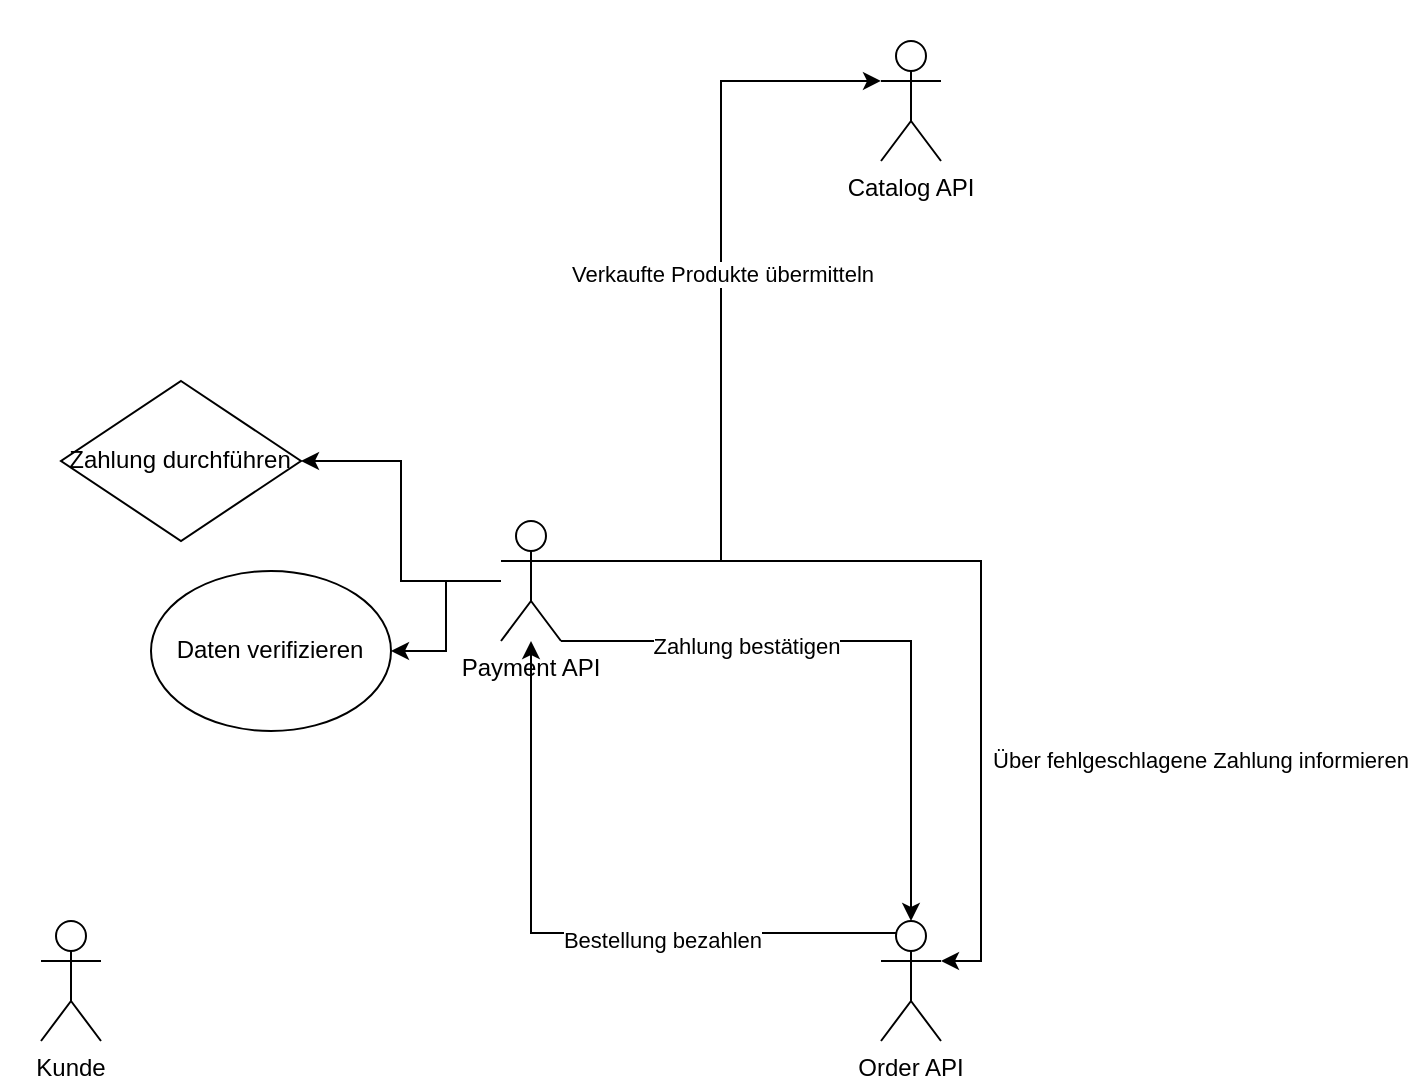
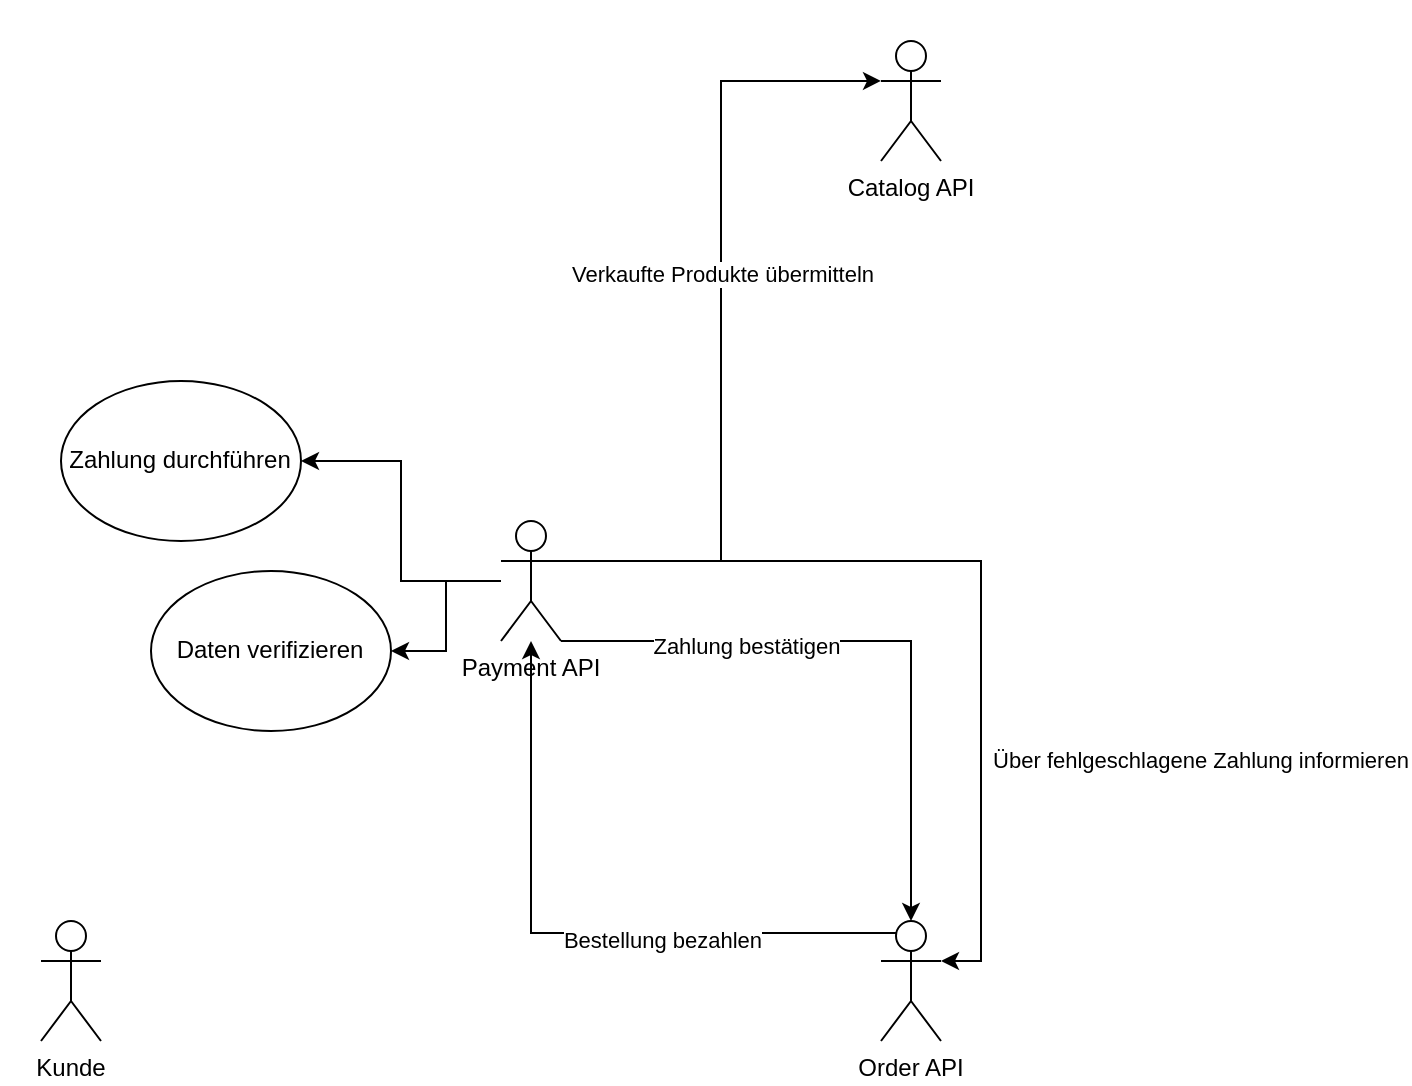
(181, 461) -> (181, 461)
